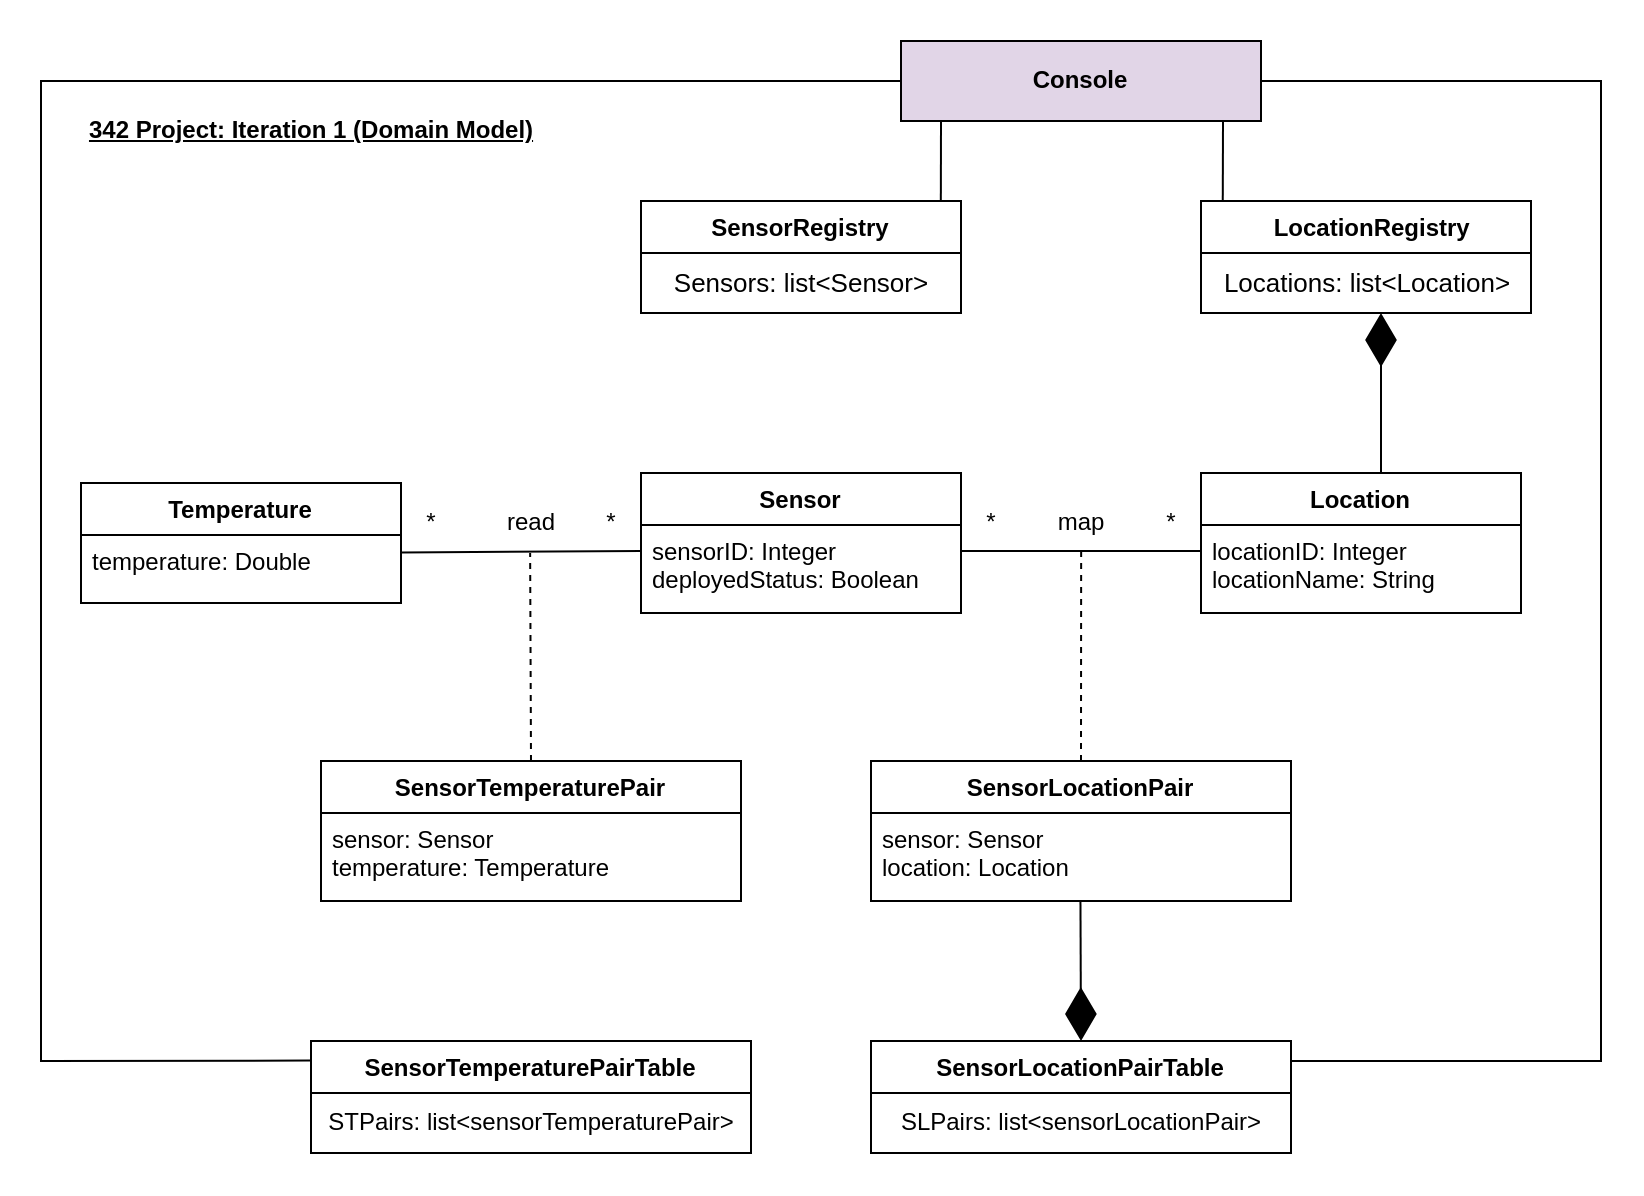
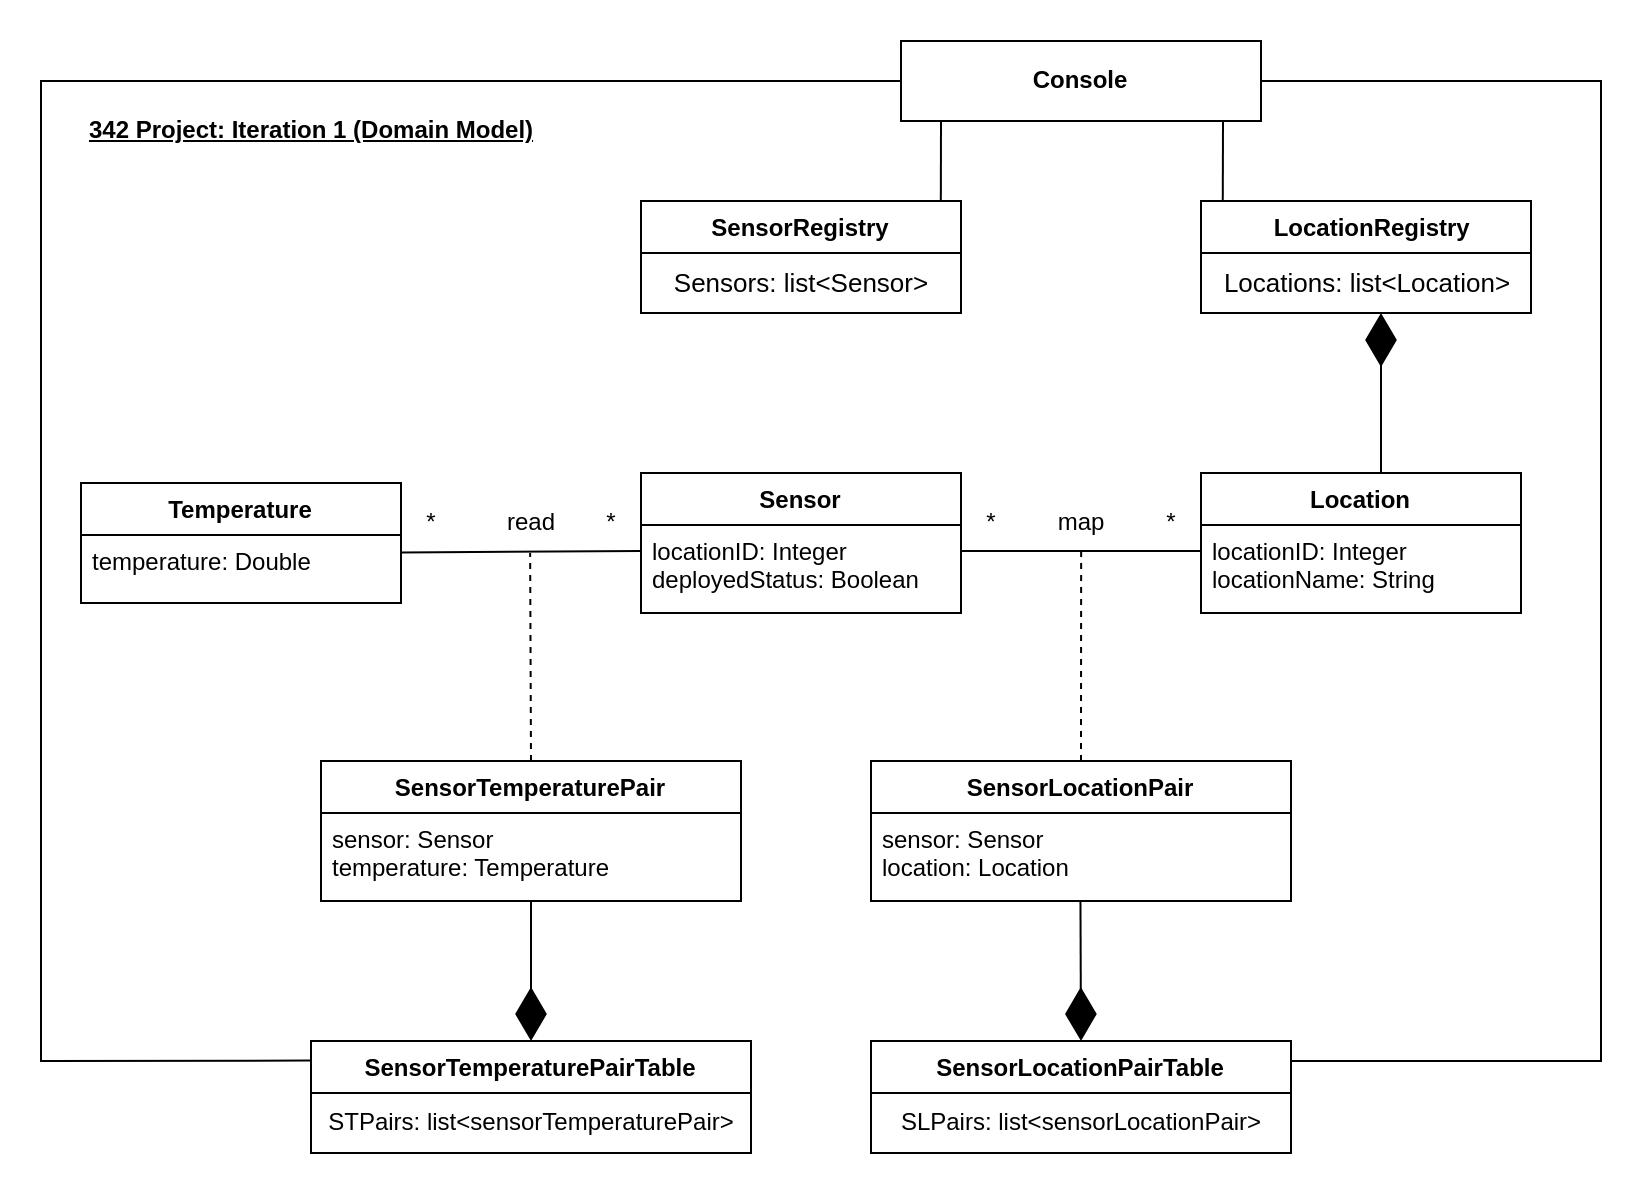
(1081, 81) -> (1081, 81)
(795, 568) -> (795, 568)
none -> (531, 947)
